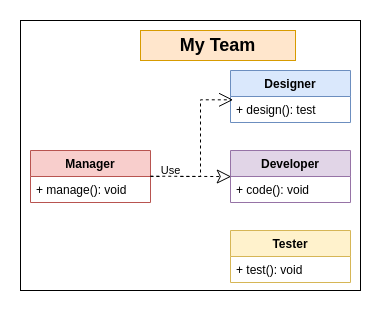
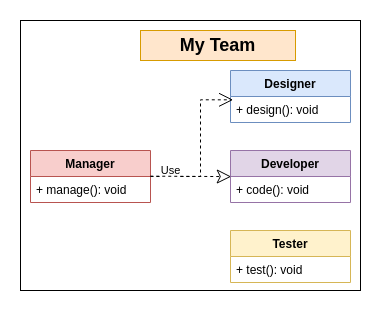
(284, 111) -> (282, 111)
